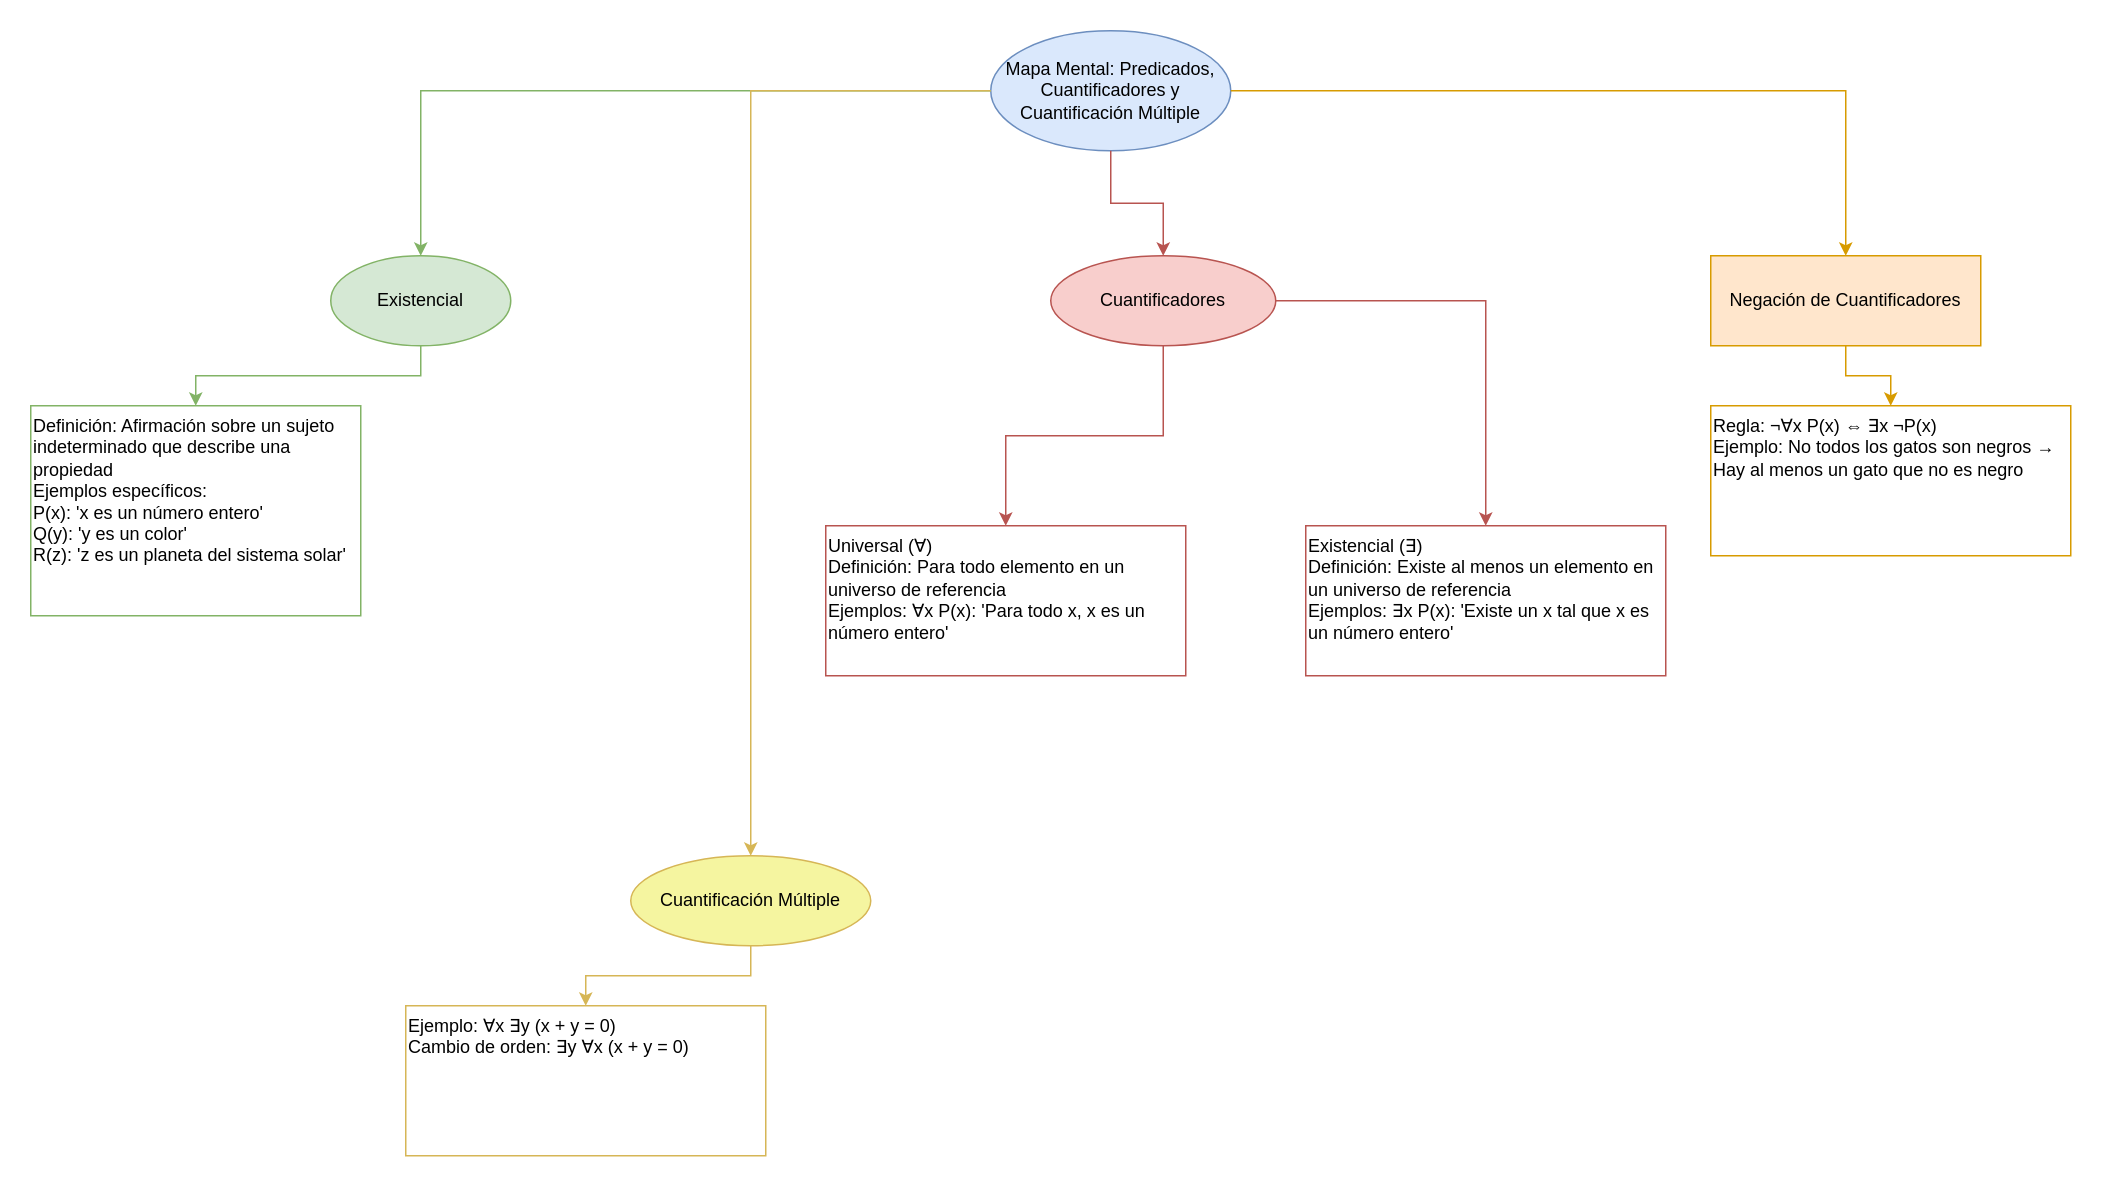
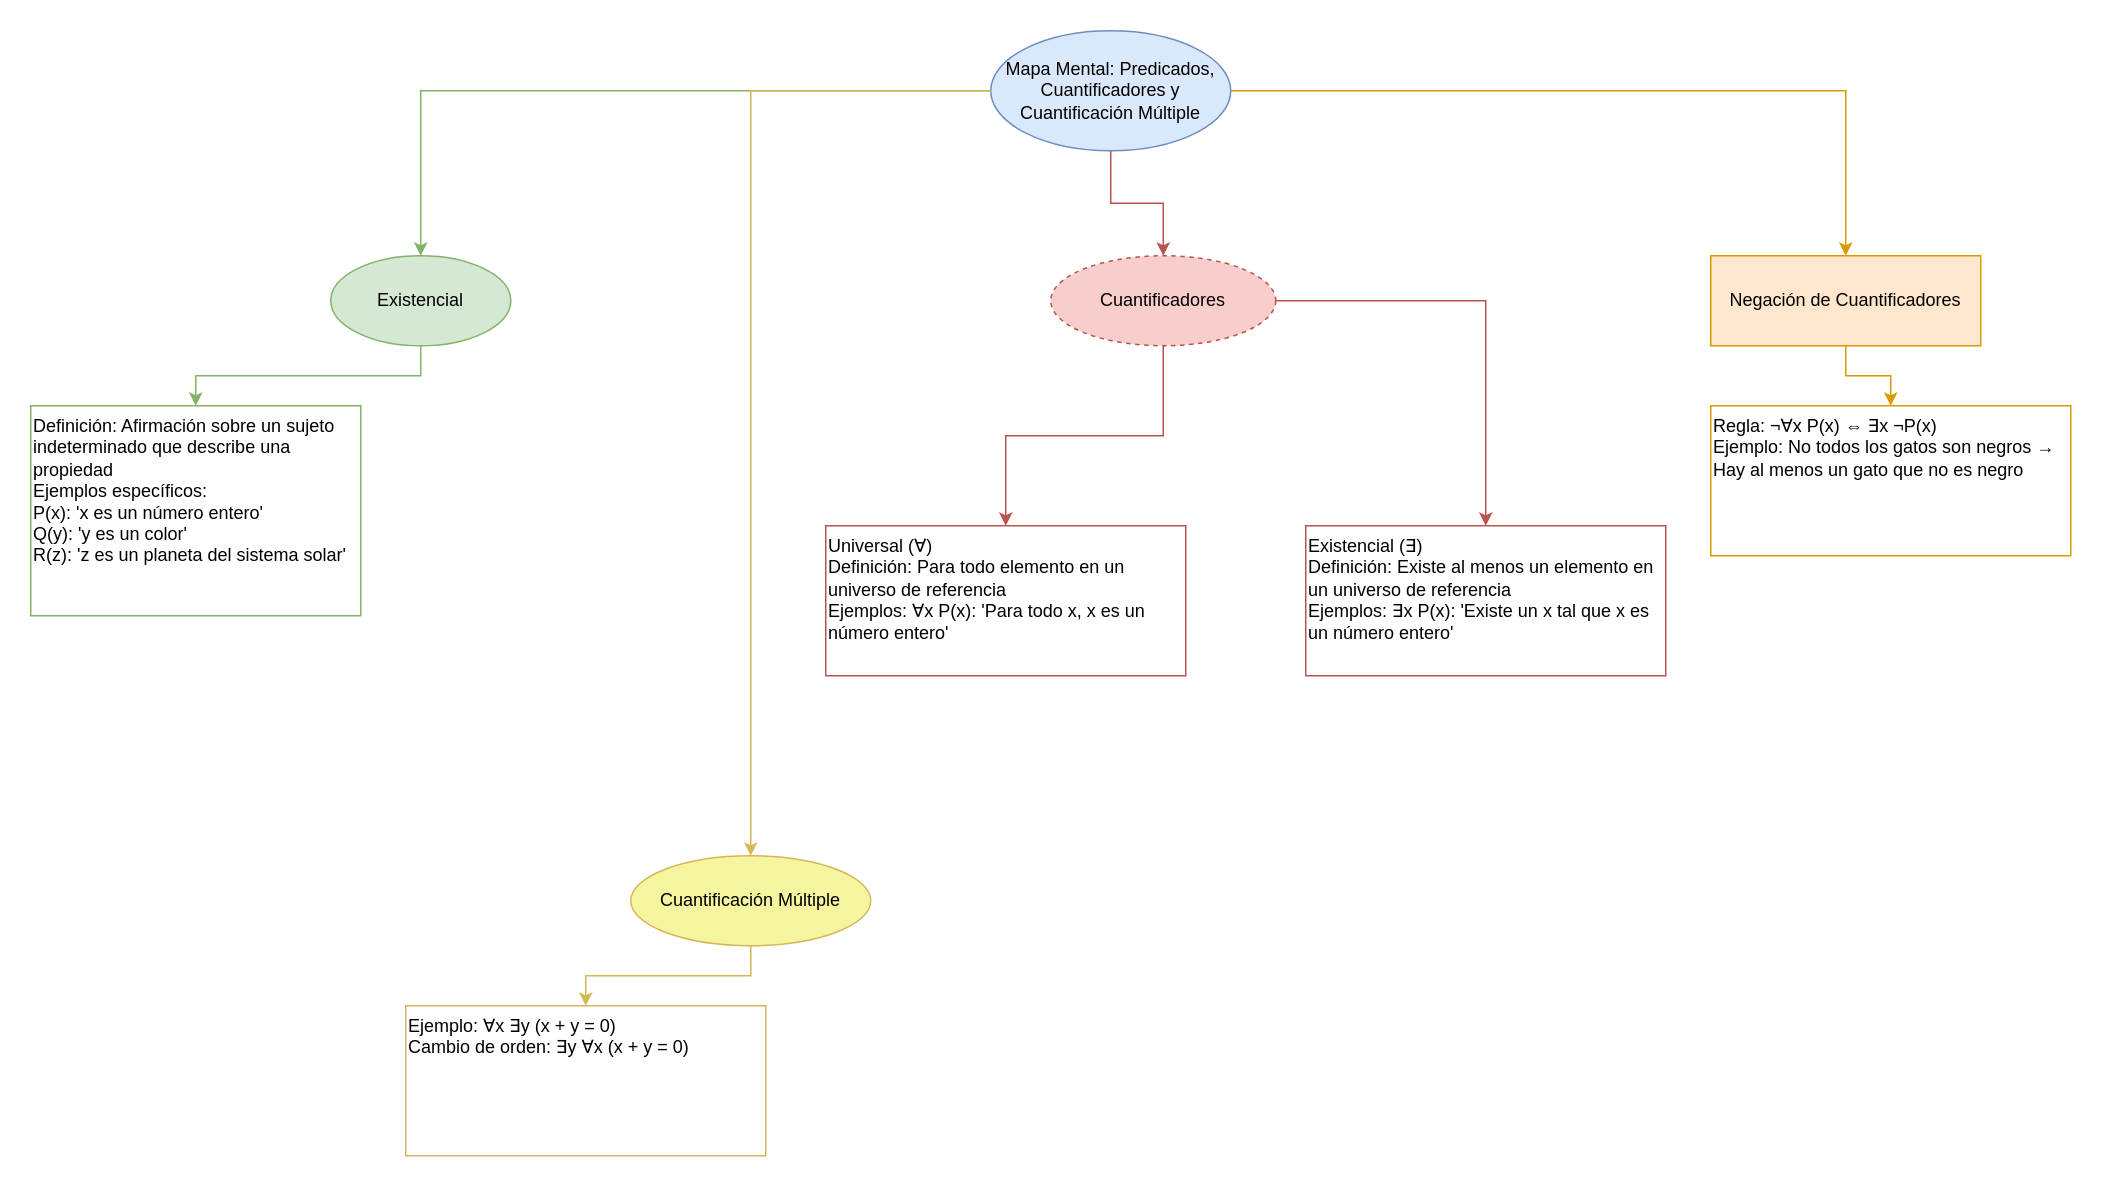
(1163, 301) -> (1163, 301)
